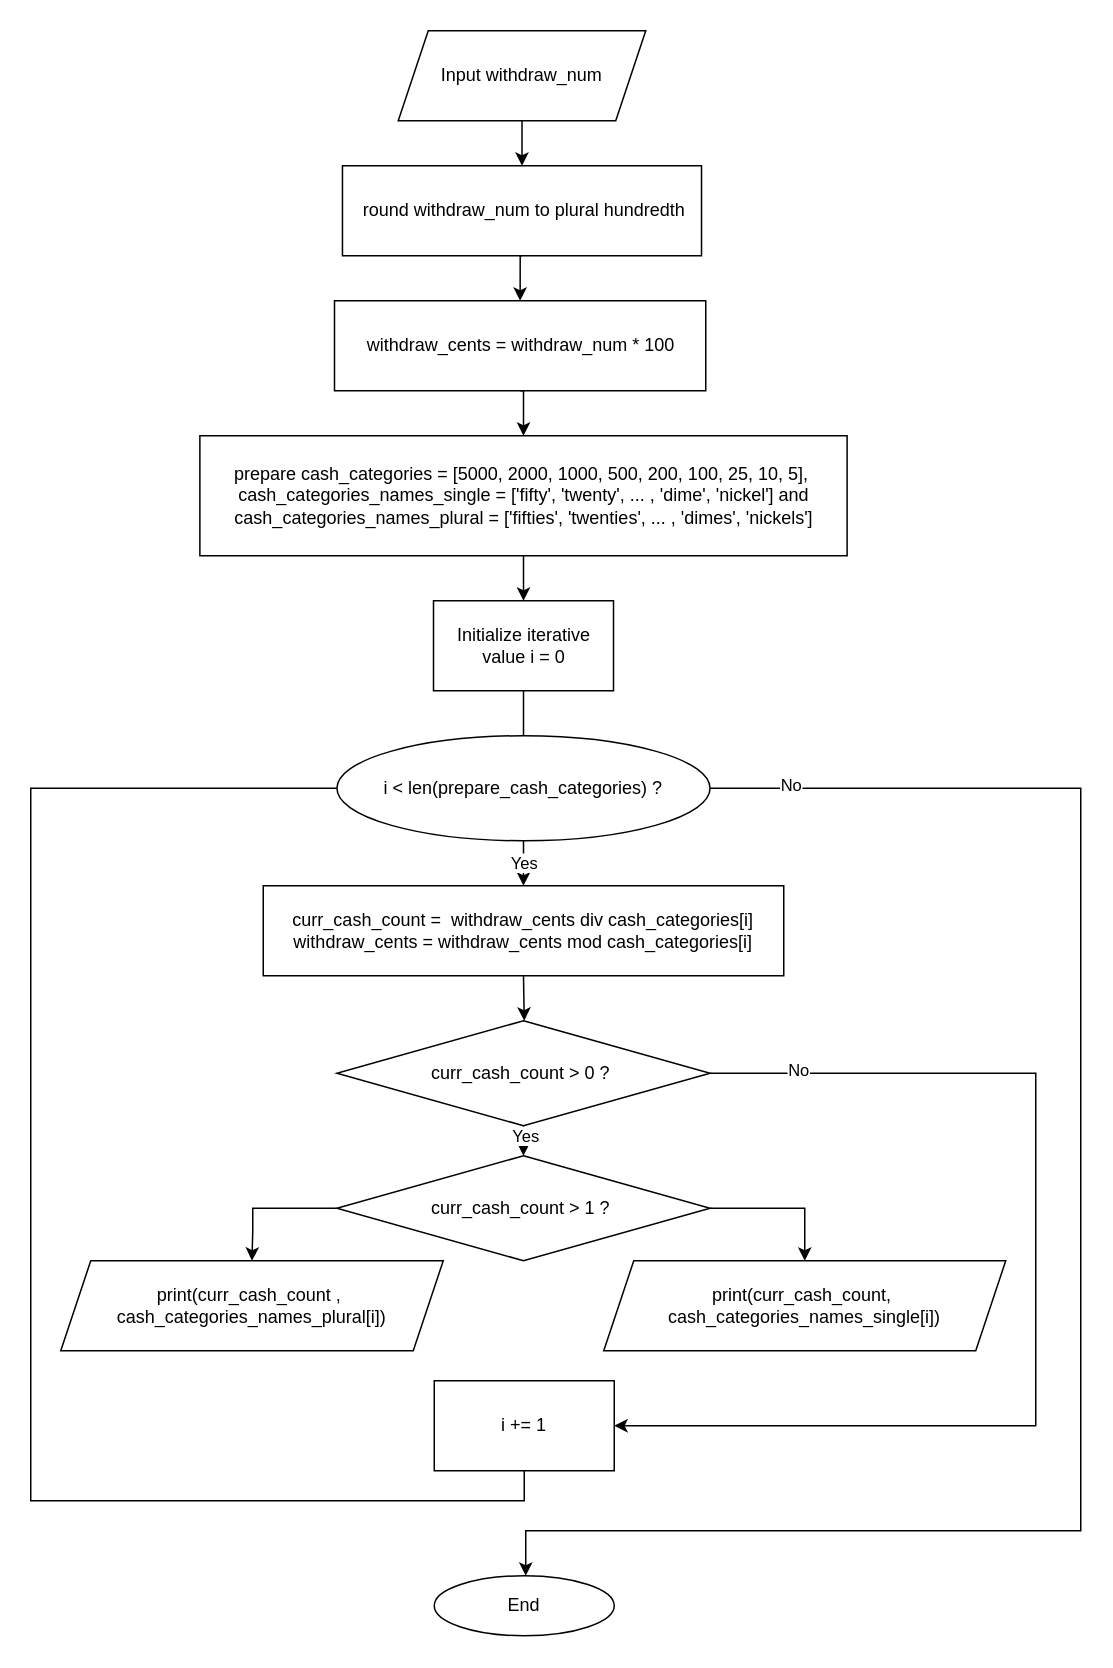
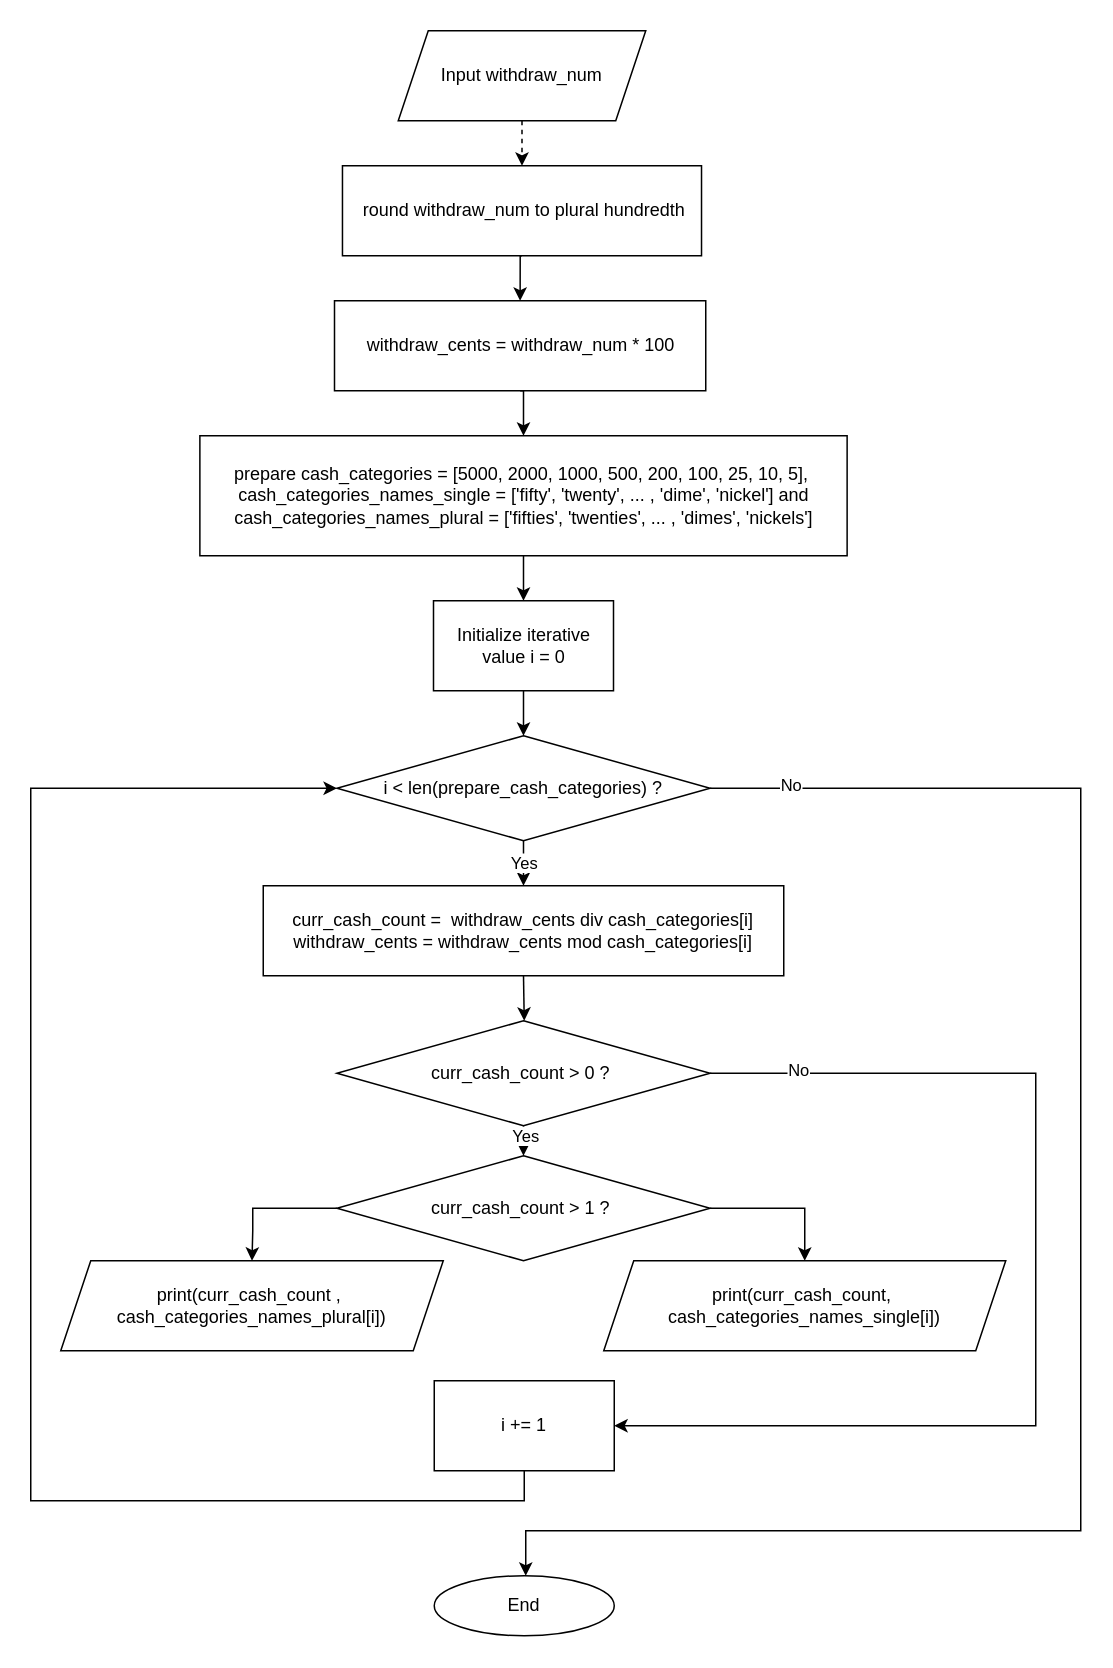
(522, 139) -> (522, 139)
(524, 729) -> (524, 724)
(330, 788) -> (325, 788)
(524, 788) -> (524, 788)
